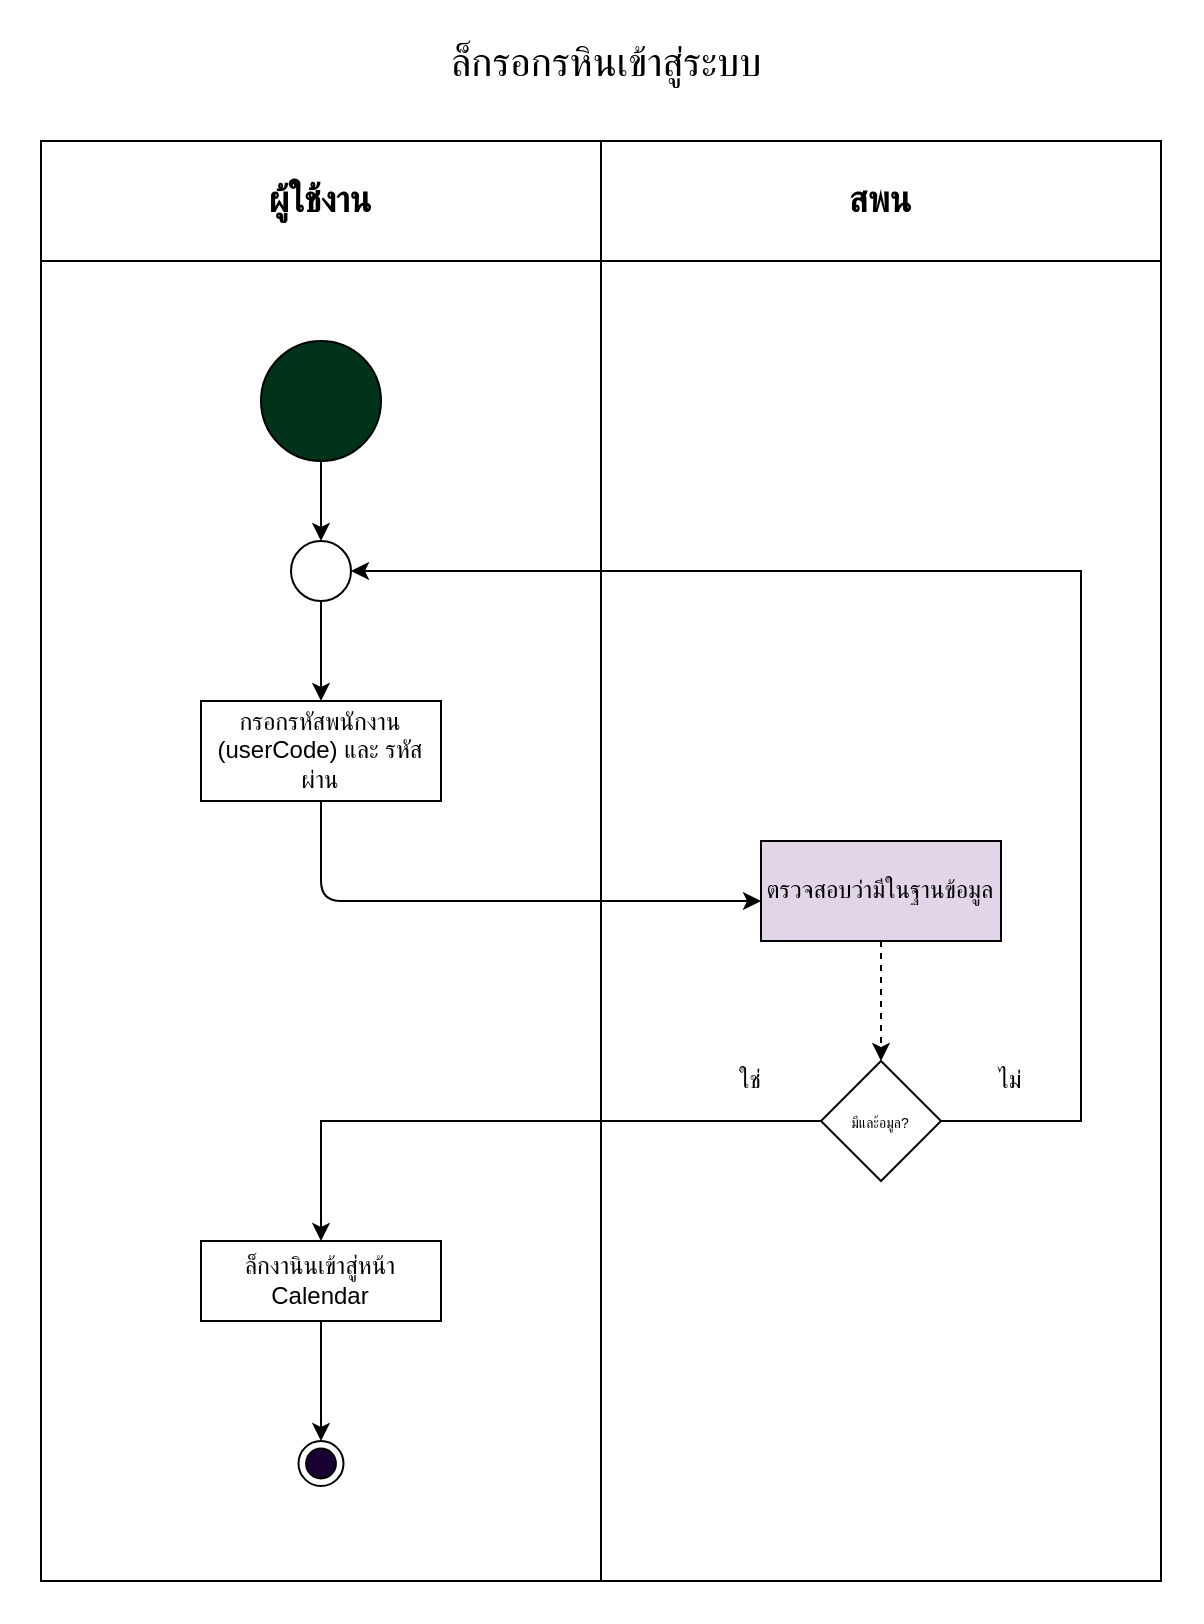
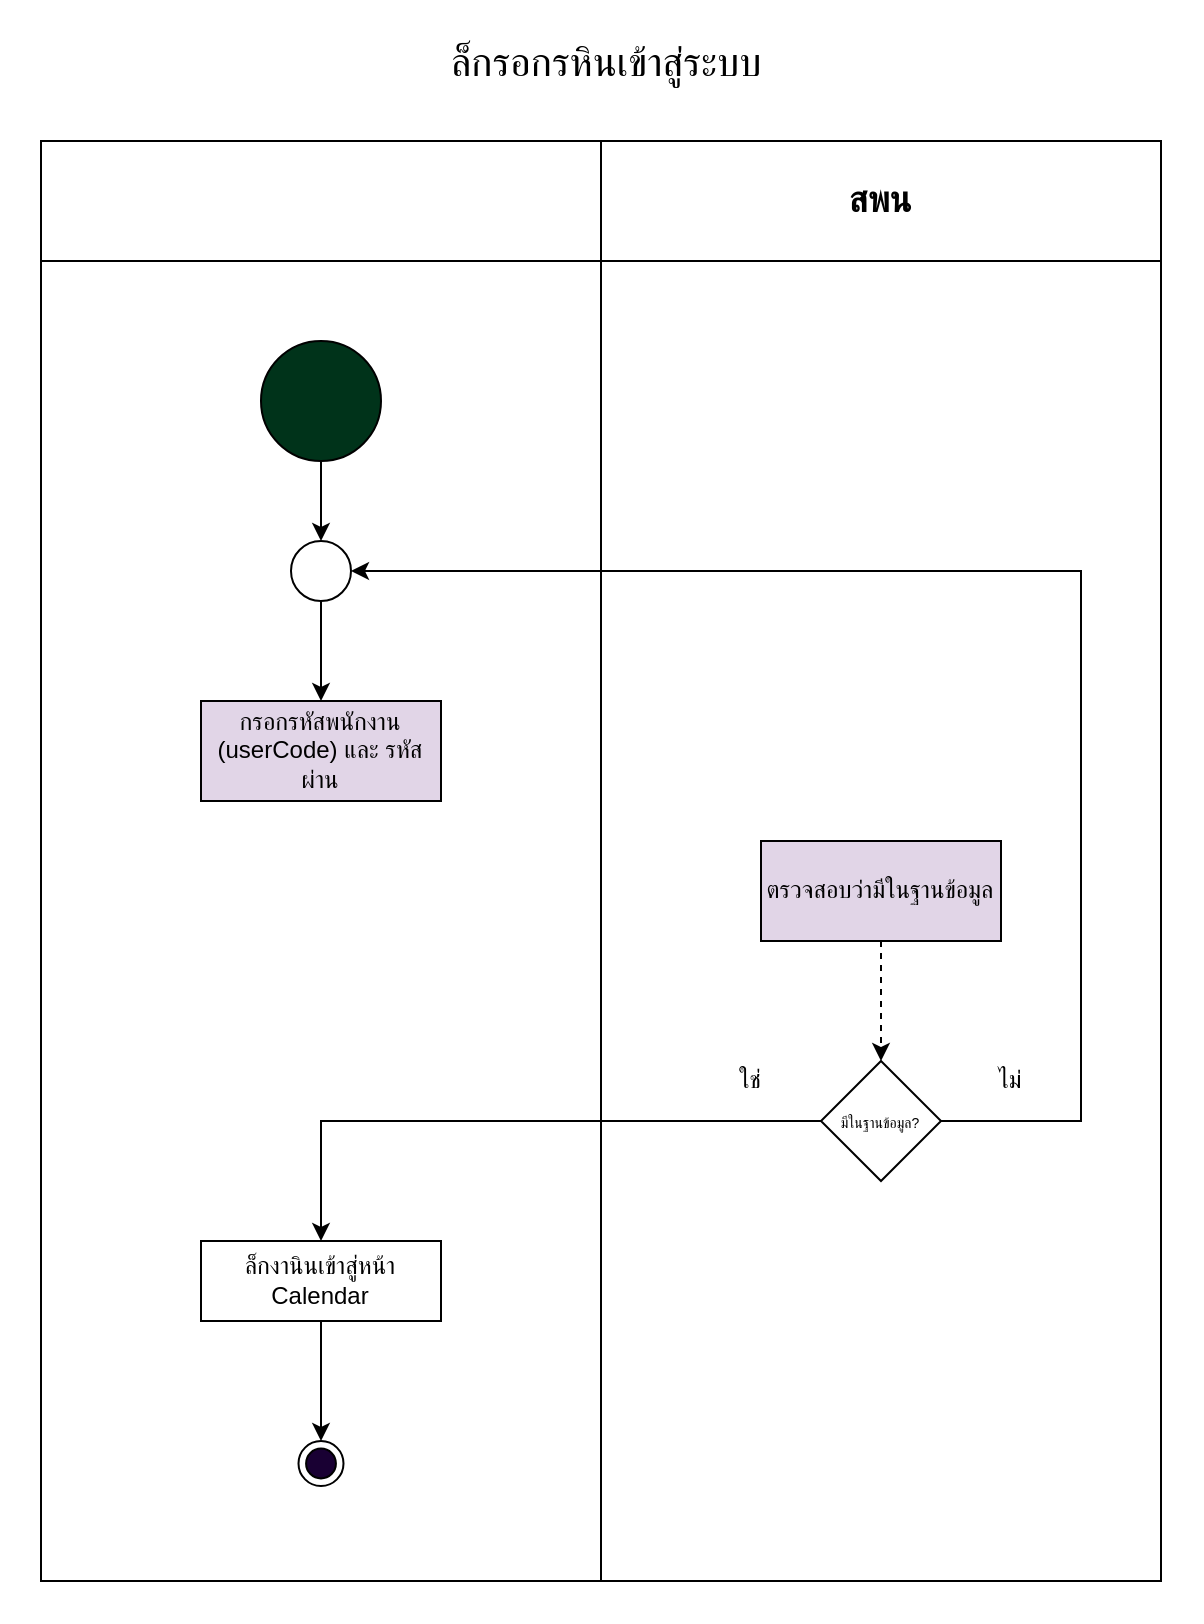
(321, 201) -> none
(321, 751) -> (321, 751)
(491, 901) -> none
(881, 1121) -> (881, 1121)
